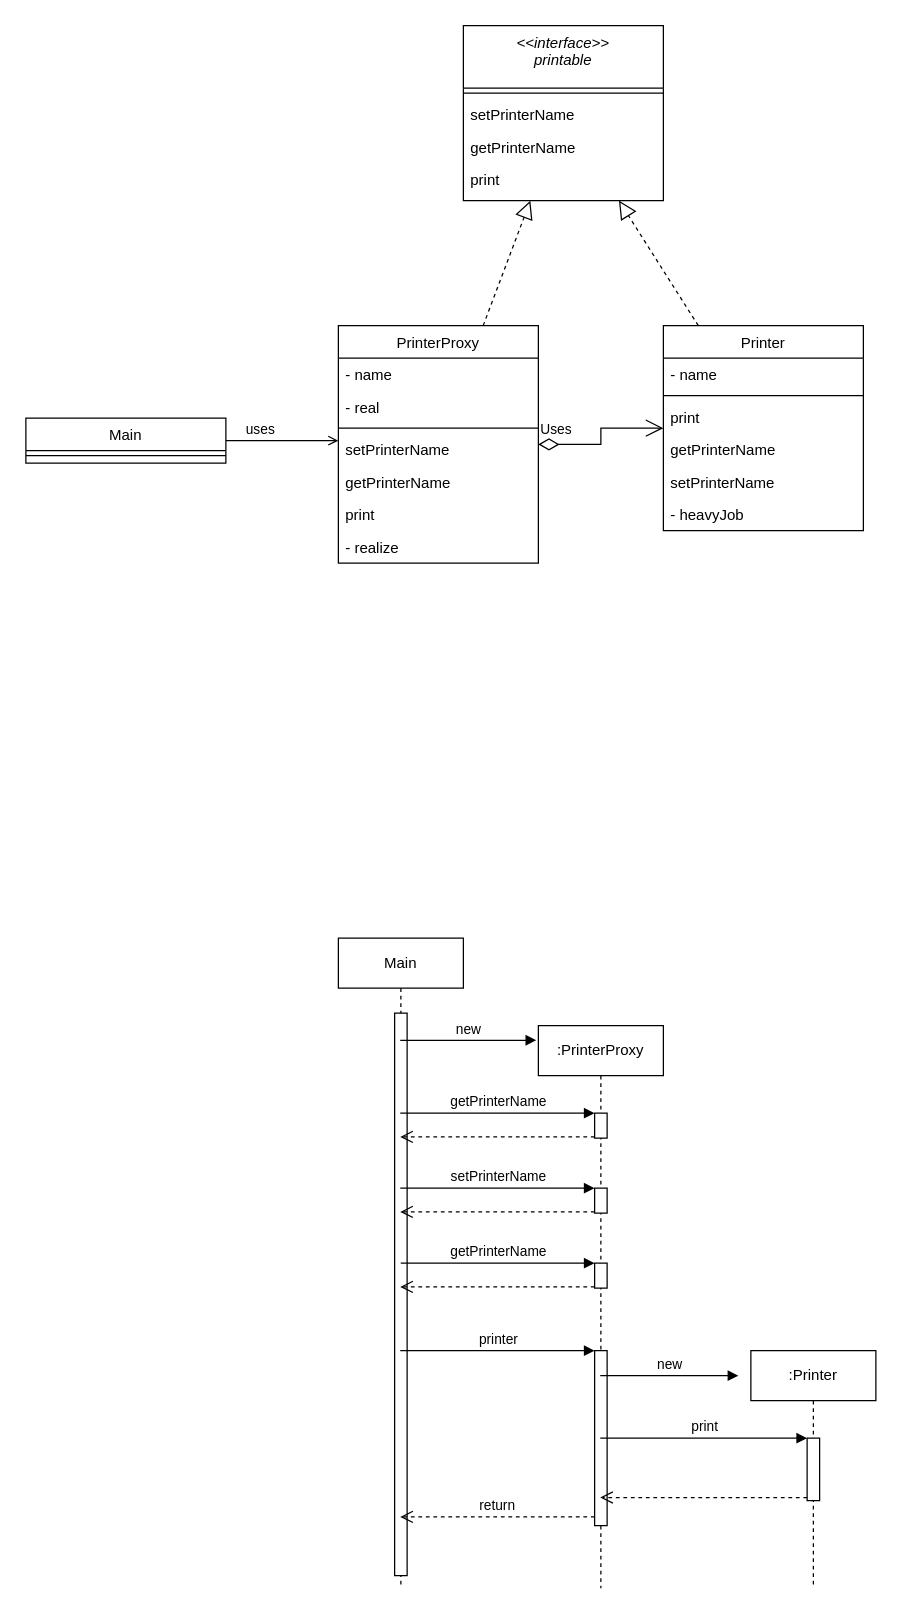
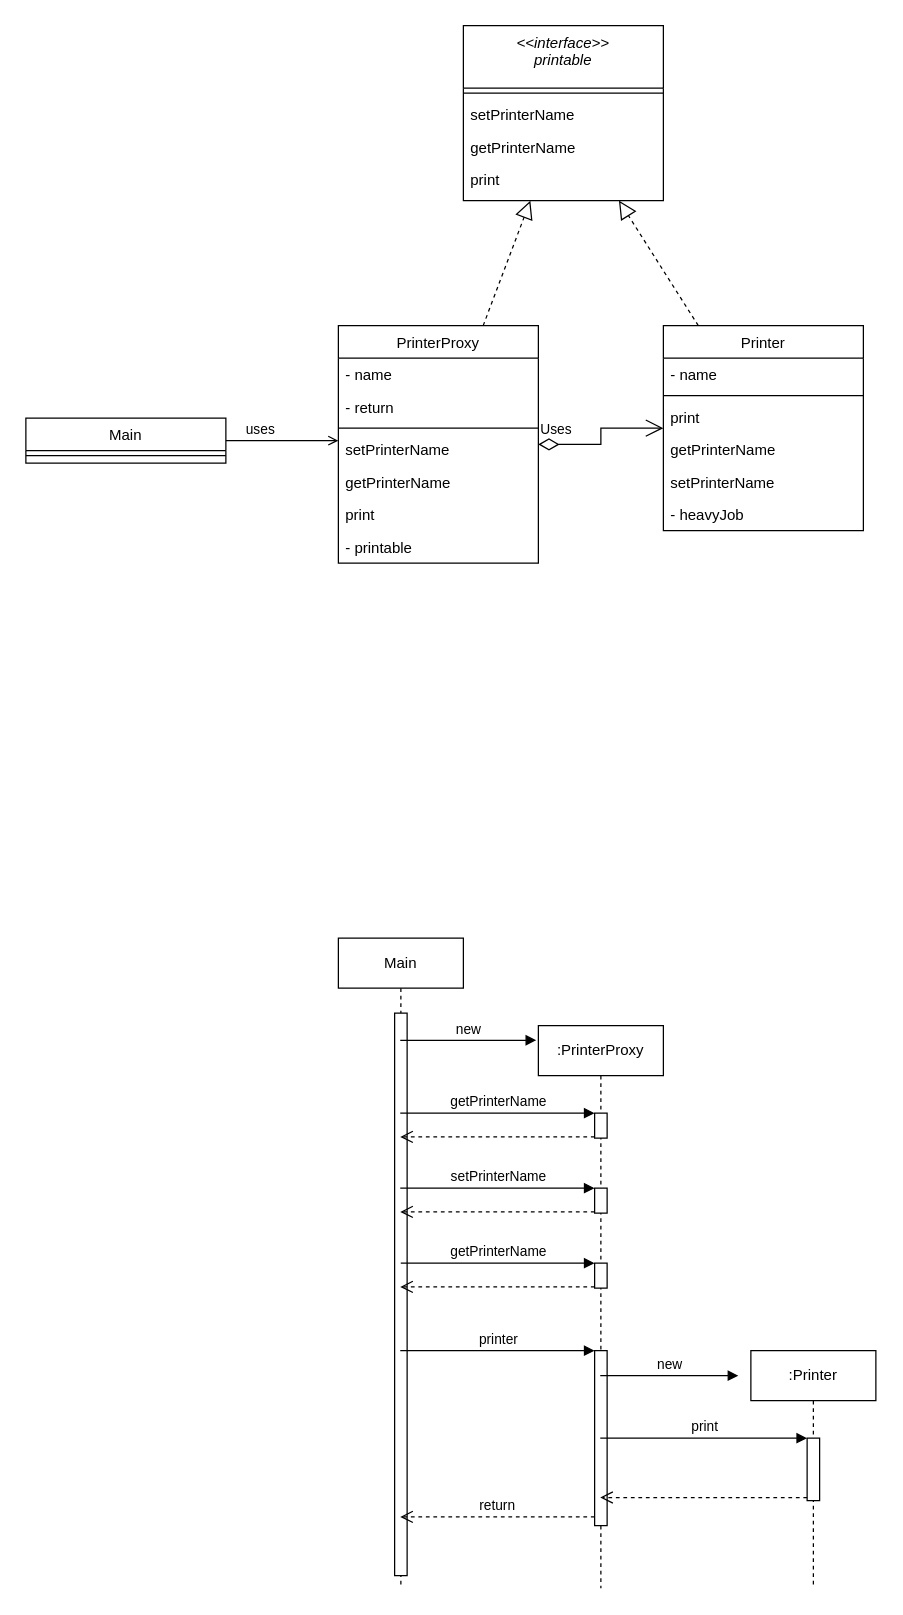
(366, 408) -> (377, 408)
(377, 548) -> (385, 548)
